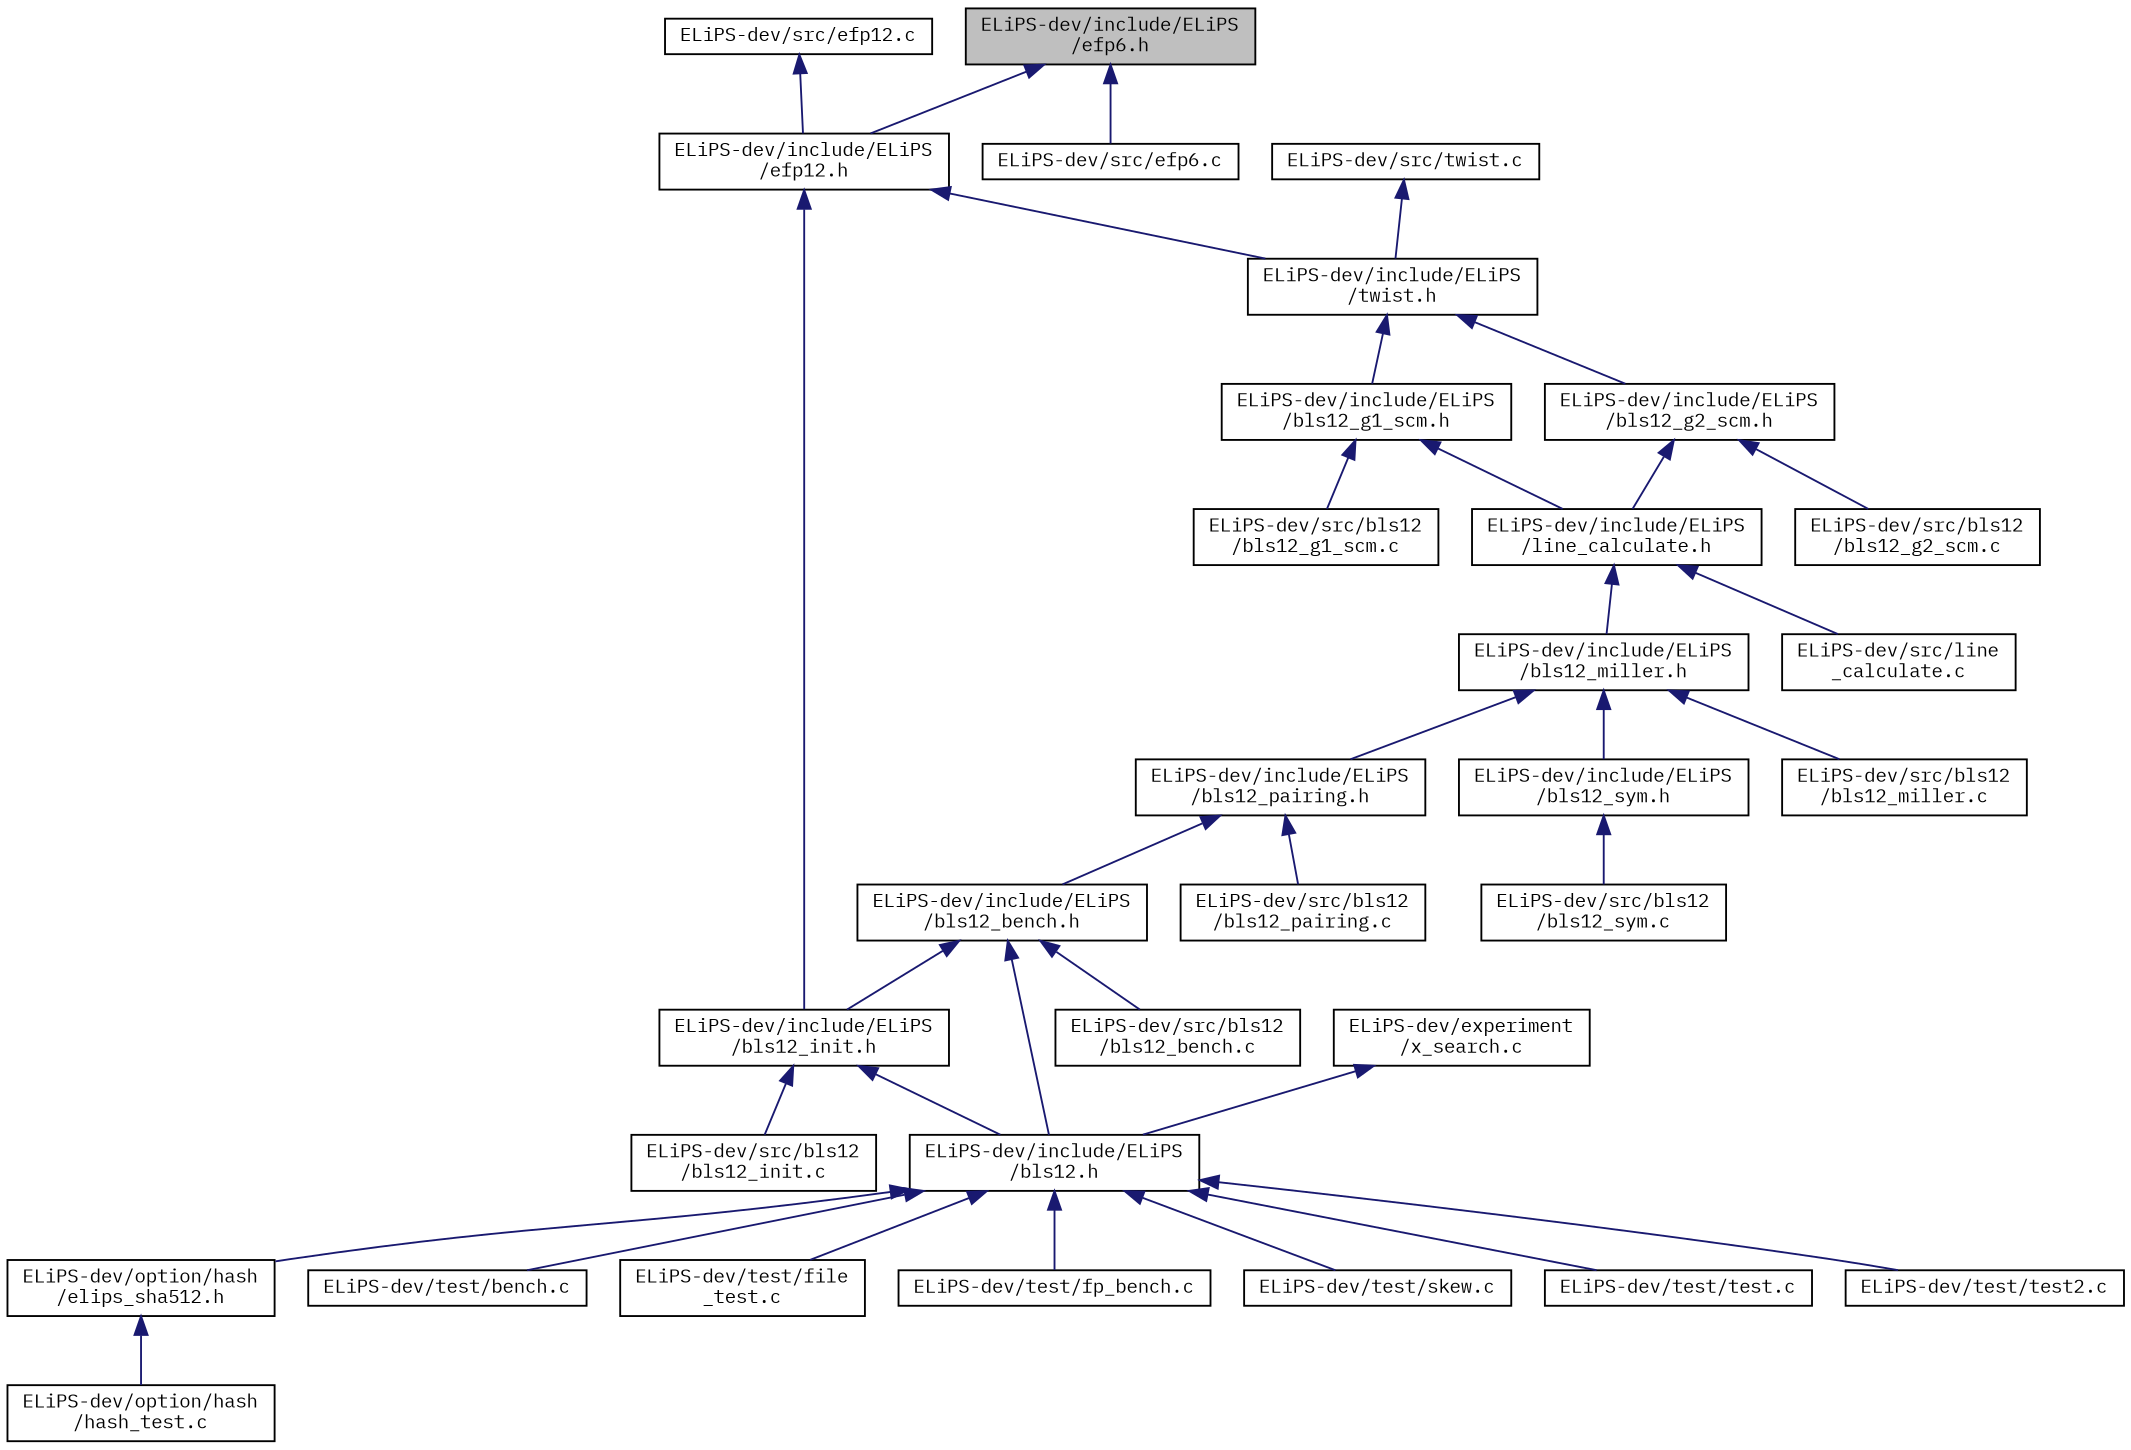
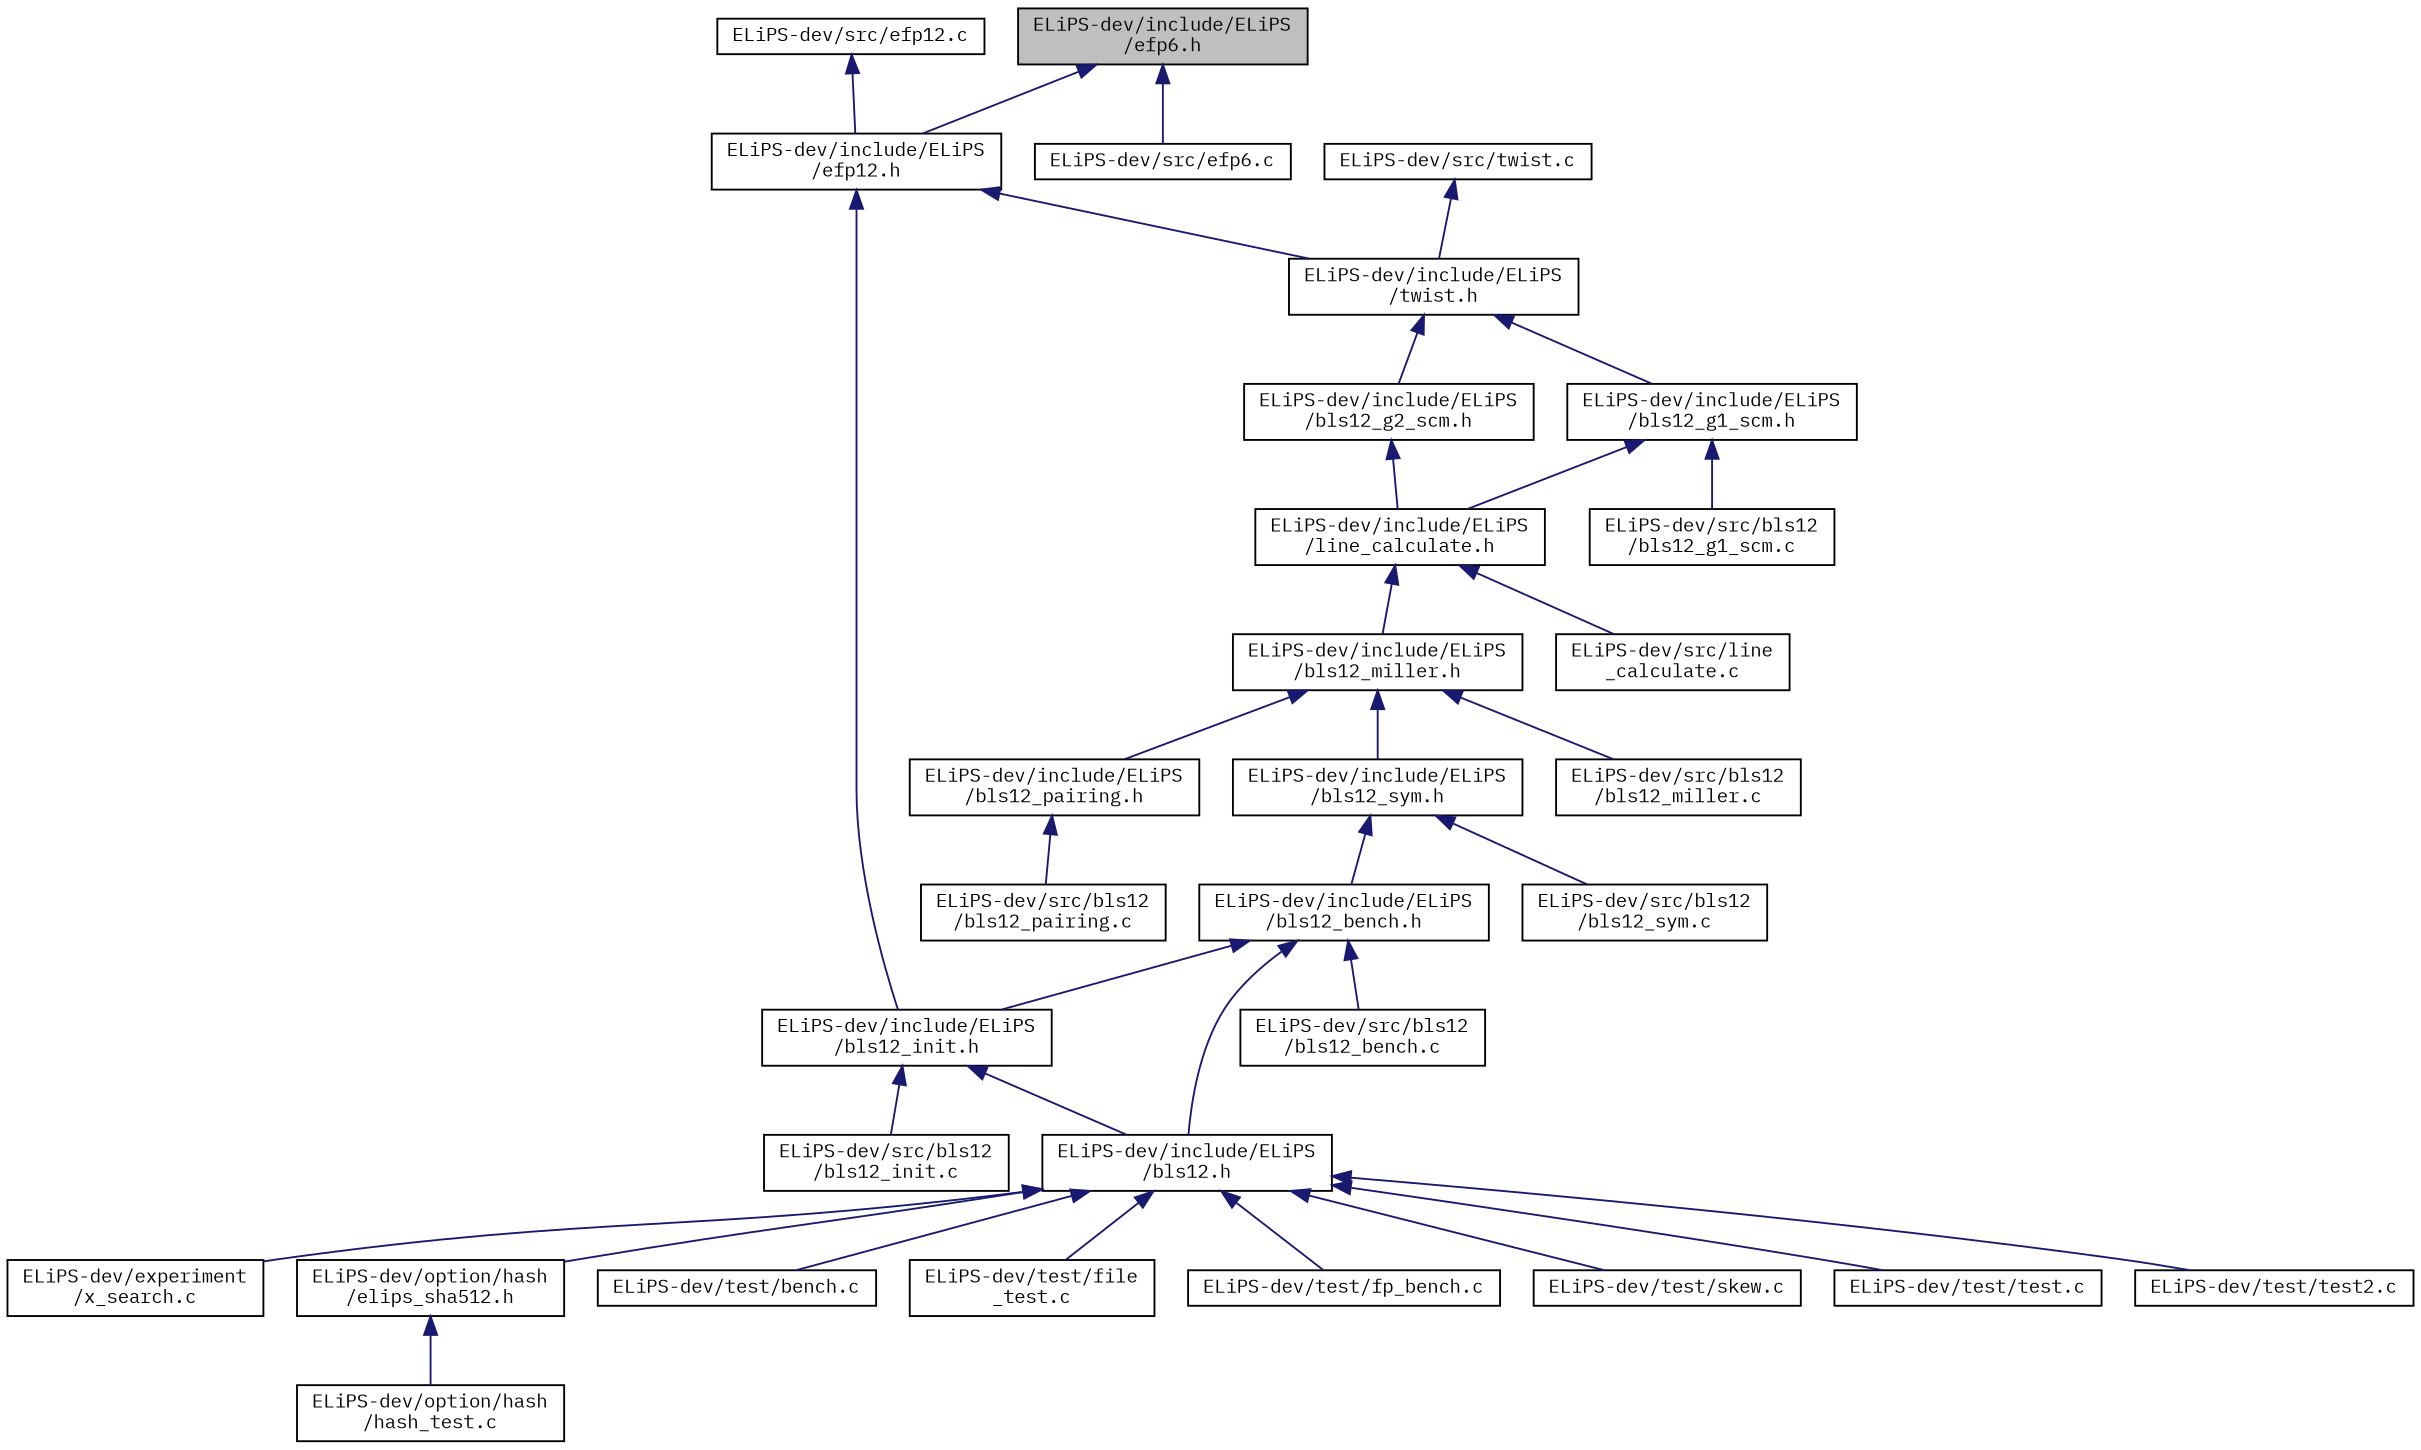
(1918, 537) -> none
(1132, 854) -> (1358, 859)
(1249, 1103) -> (643, 1224)
